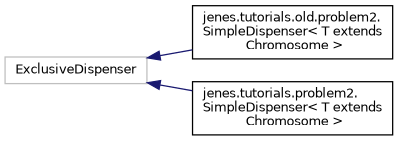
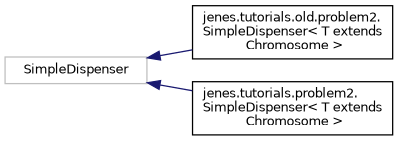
(76, 70) -> (76, 70)
